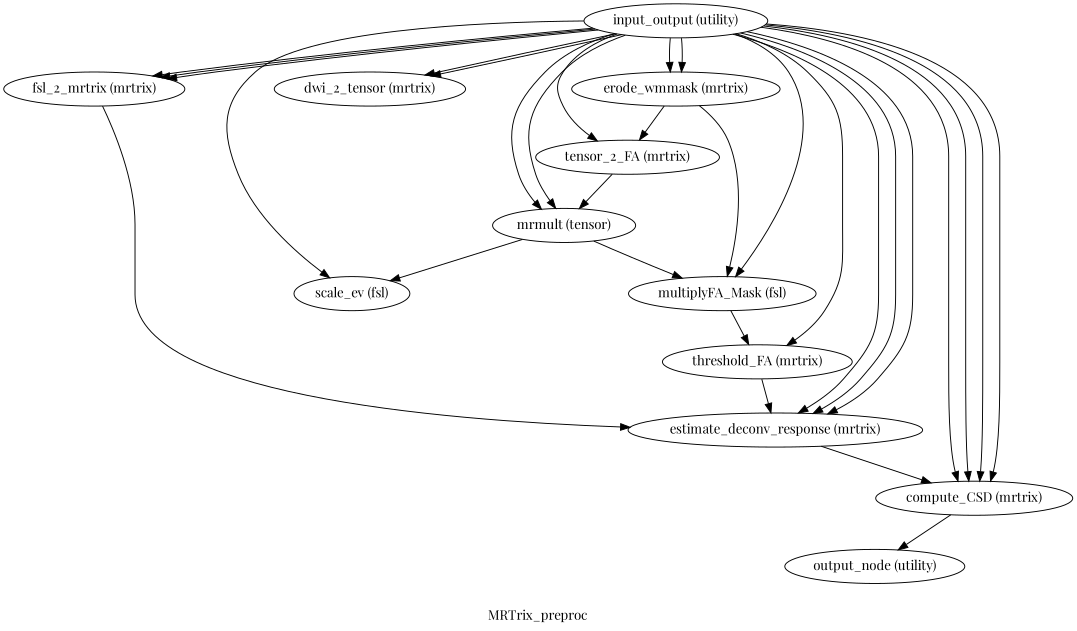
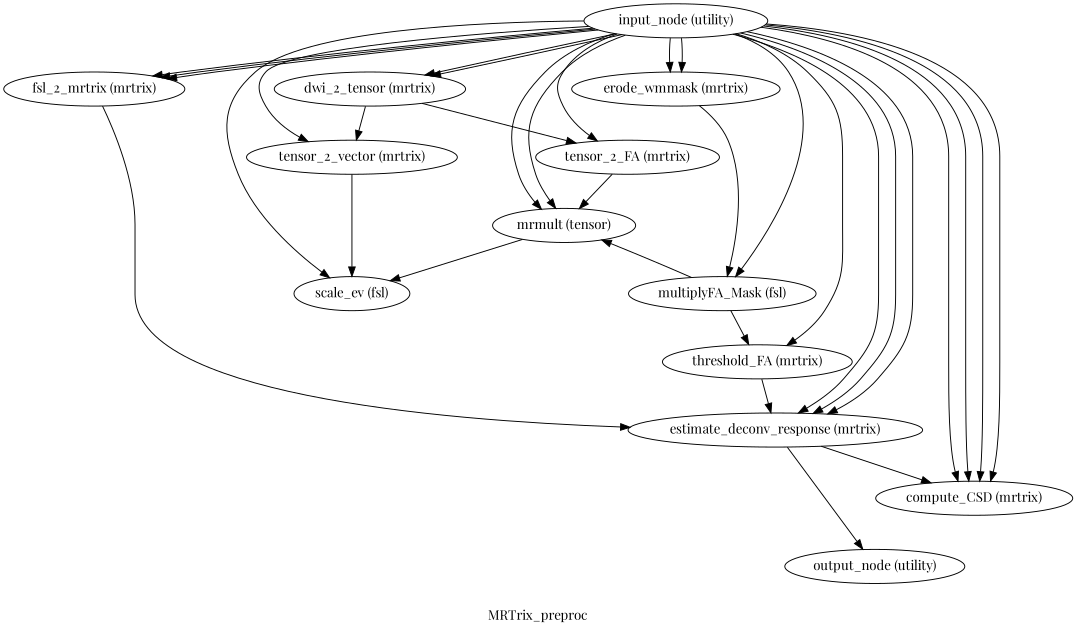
(676, 21) -> (676, 21)
(655, 119) -> (494, 122)
none -> (352, 157)
(633, 258) -> (651, 260)
(929, 530) -> (822, 494)
